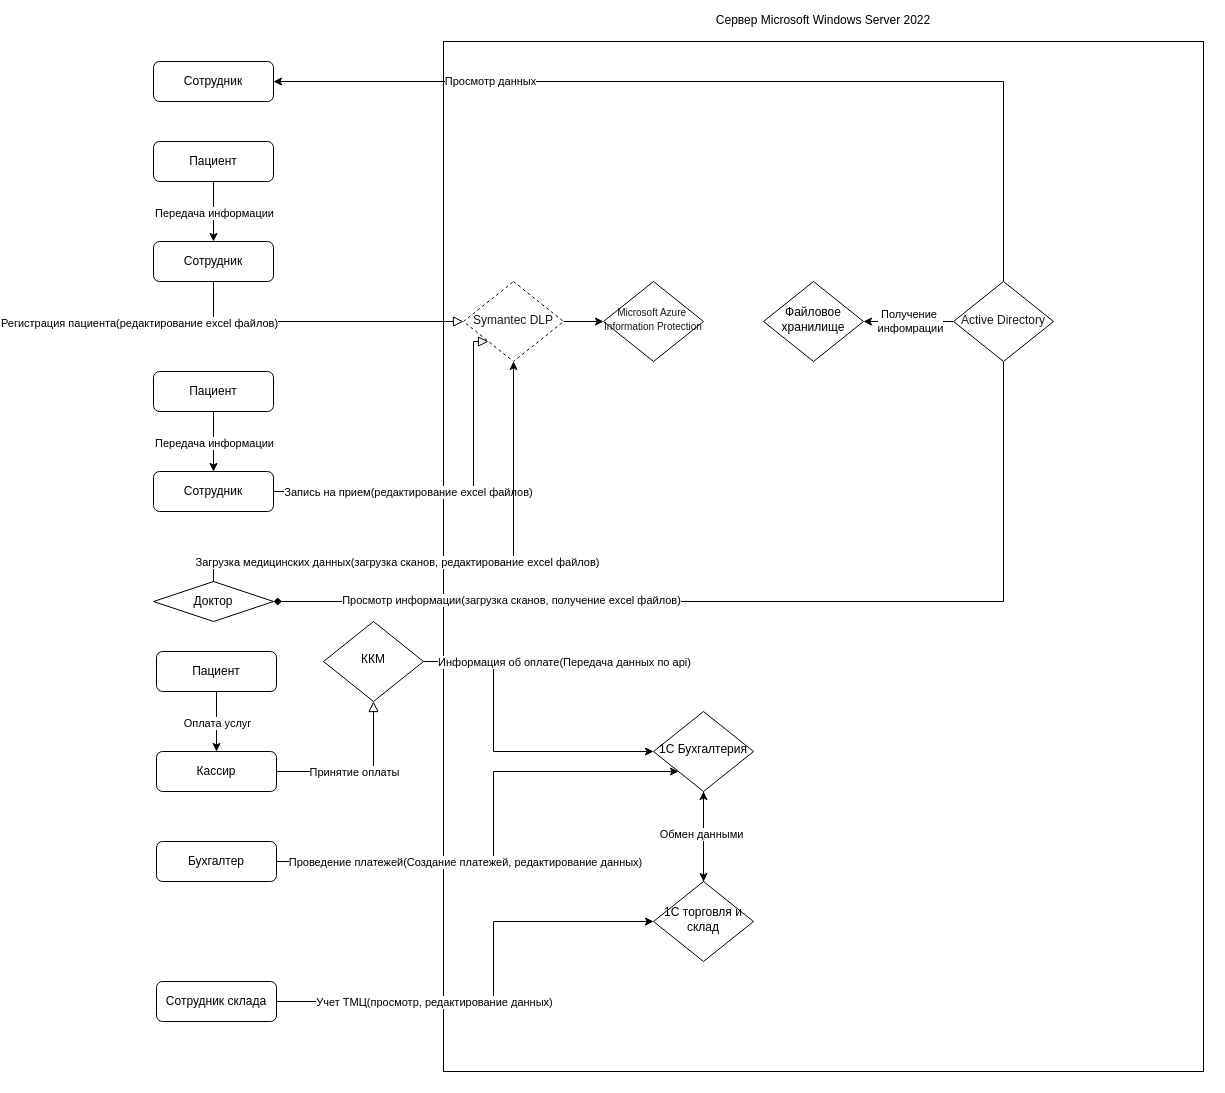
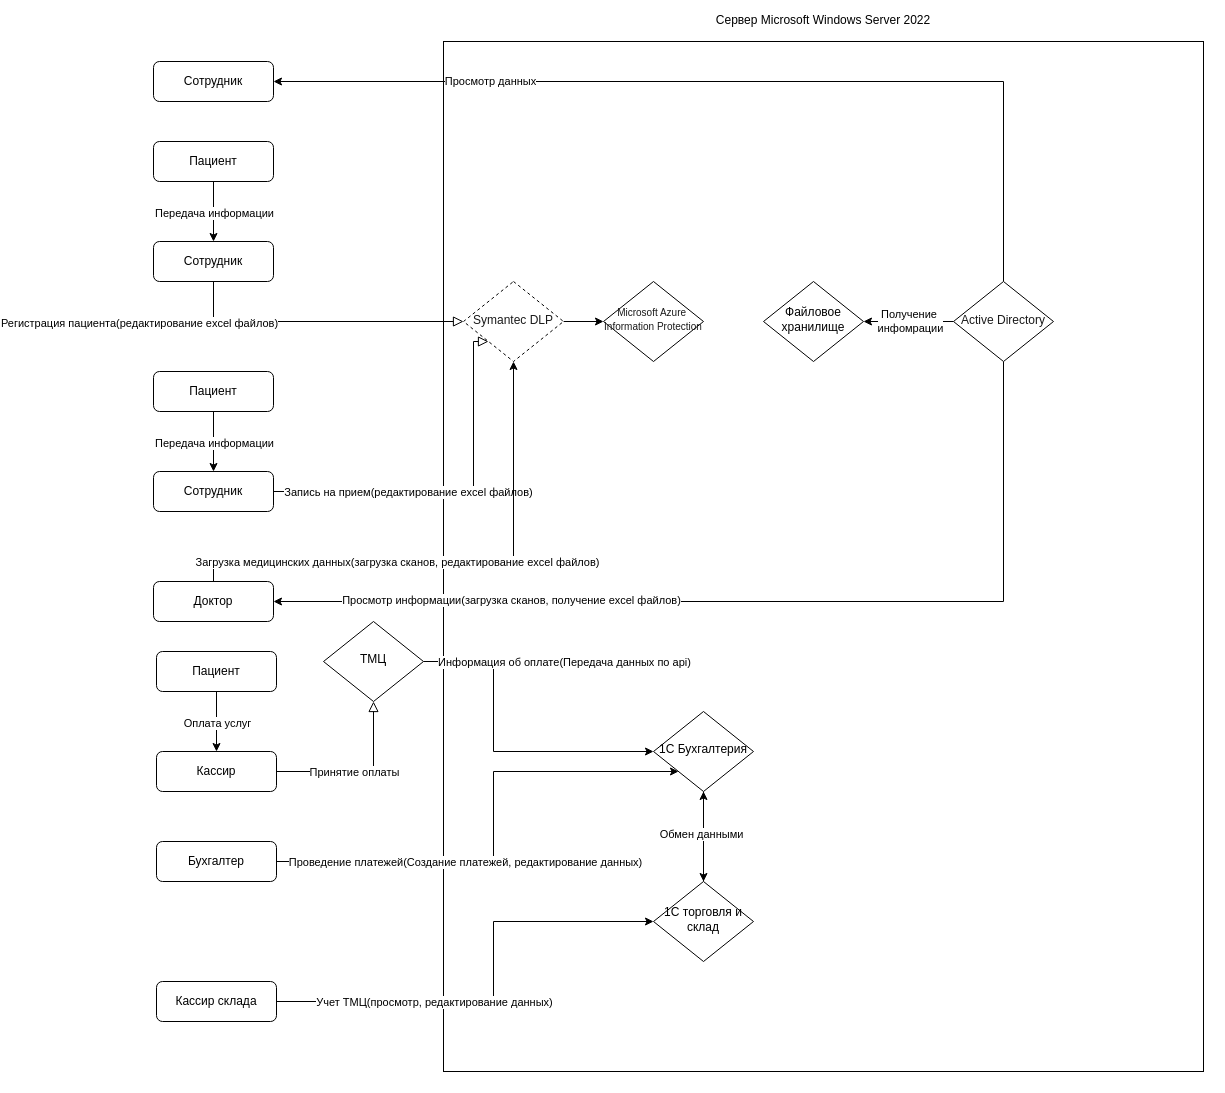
(214, 602) -> (214, 602)
(282, 602) -> (282, 602)
(374, 660) -> (374, 660)
(217, 1002) -> (217, 1002)
